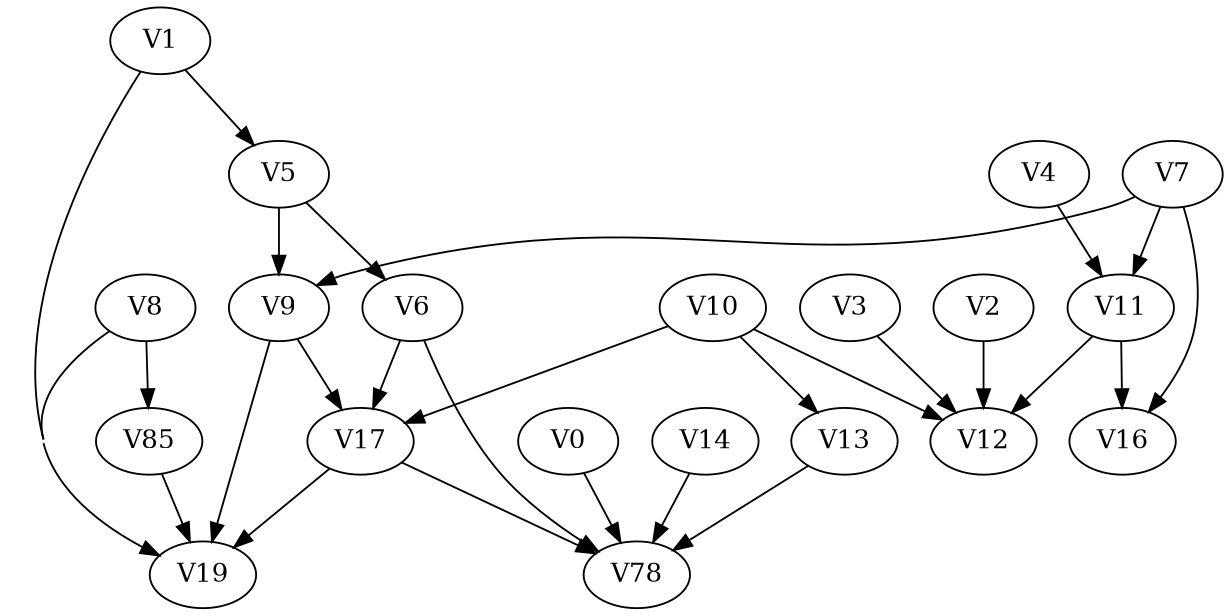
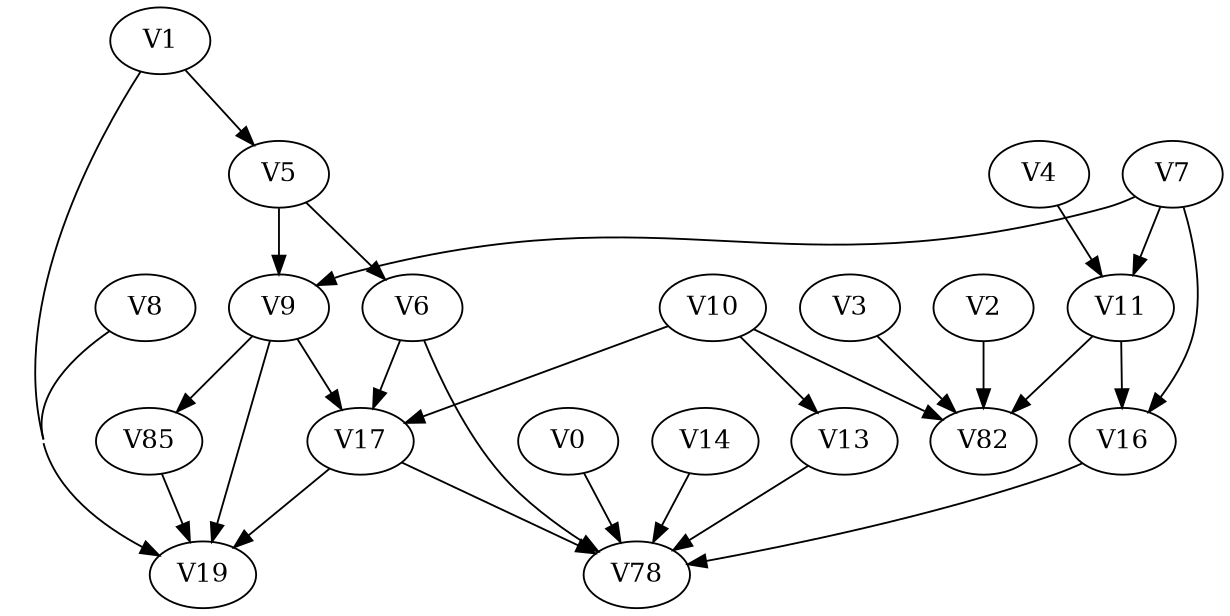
(147, 365) -> (221, 367)
(984, 441) -> (984, 441)
none -> (897, 520)
